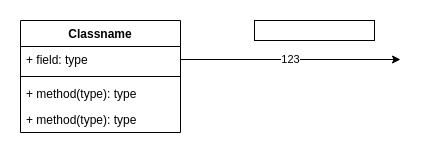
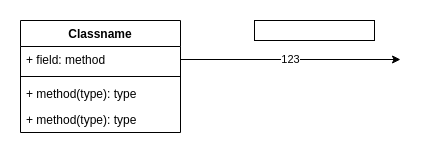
(62, 60) -> (69, 60)
